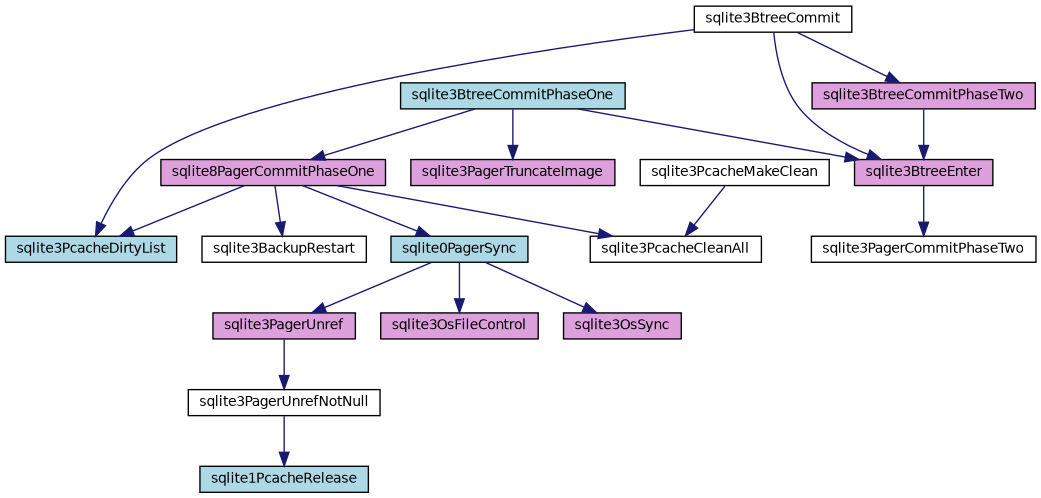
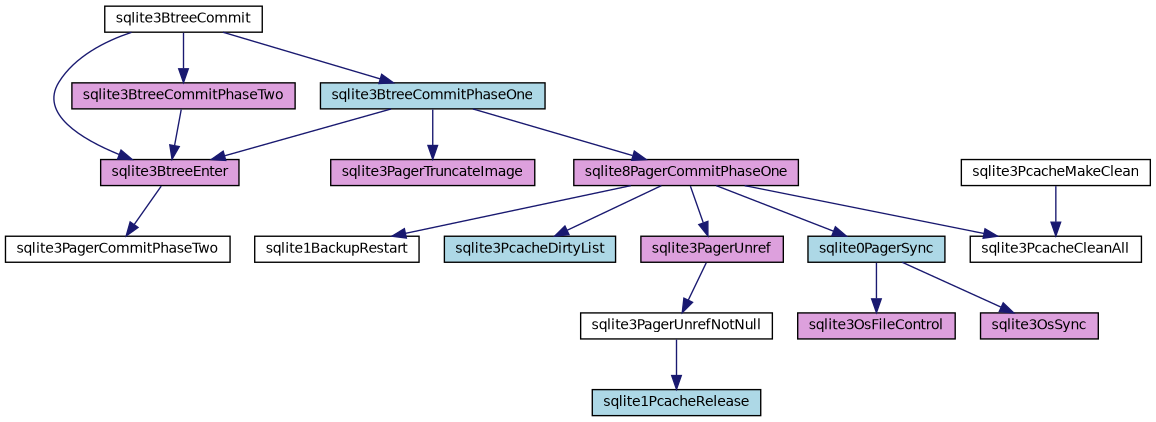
(376, 82) -> (302, 56)
(284, 249) -> (337, 249)
(378, 285) -> (697, 204)
